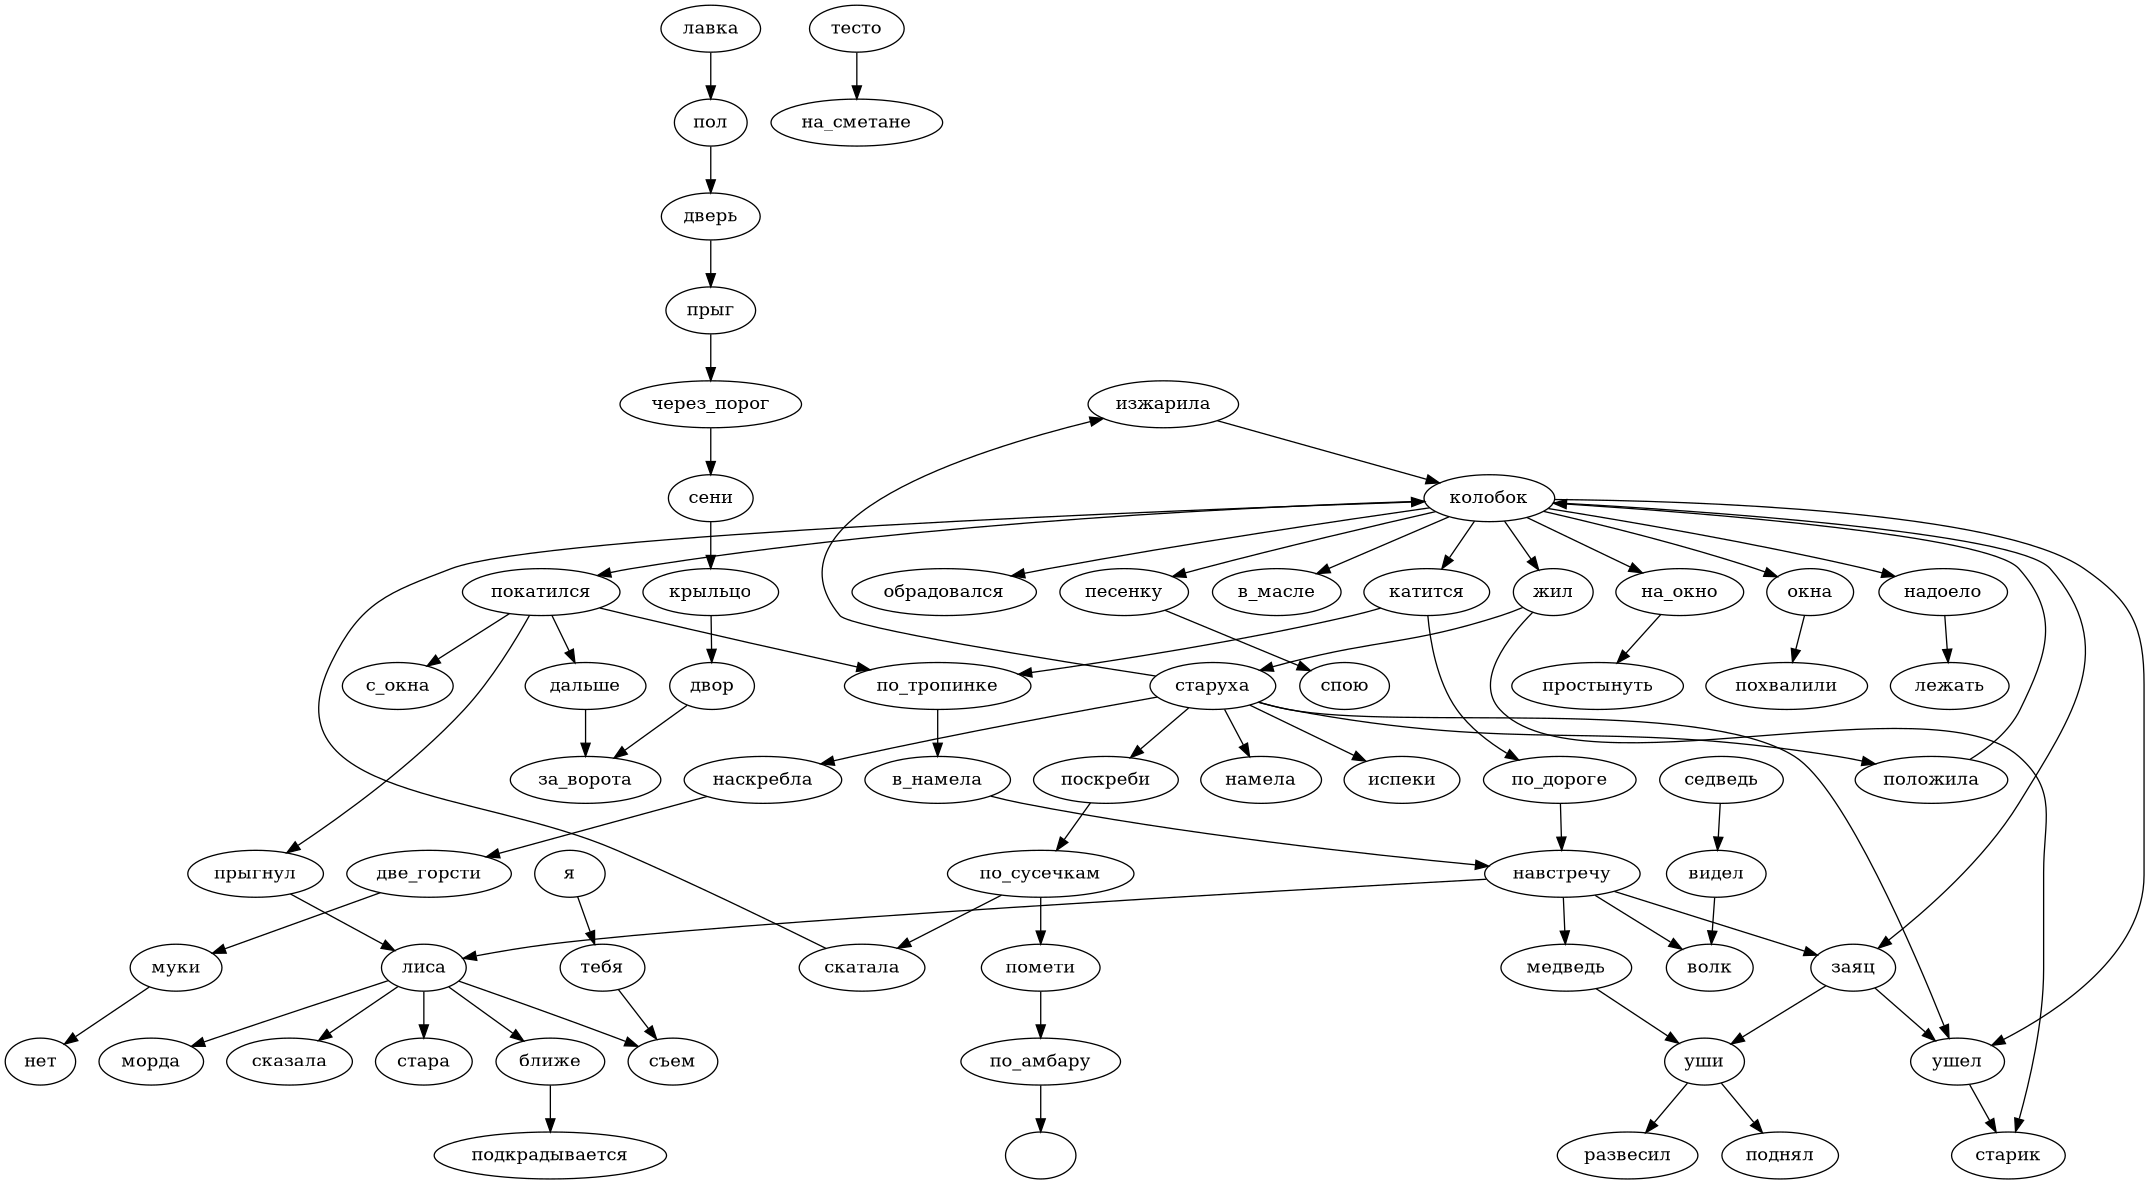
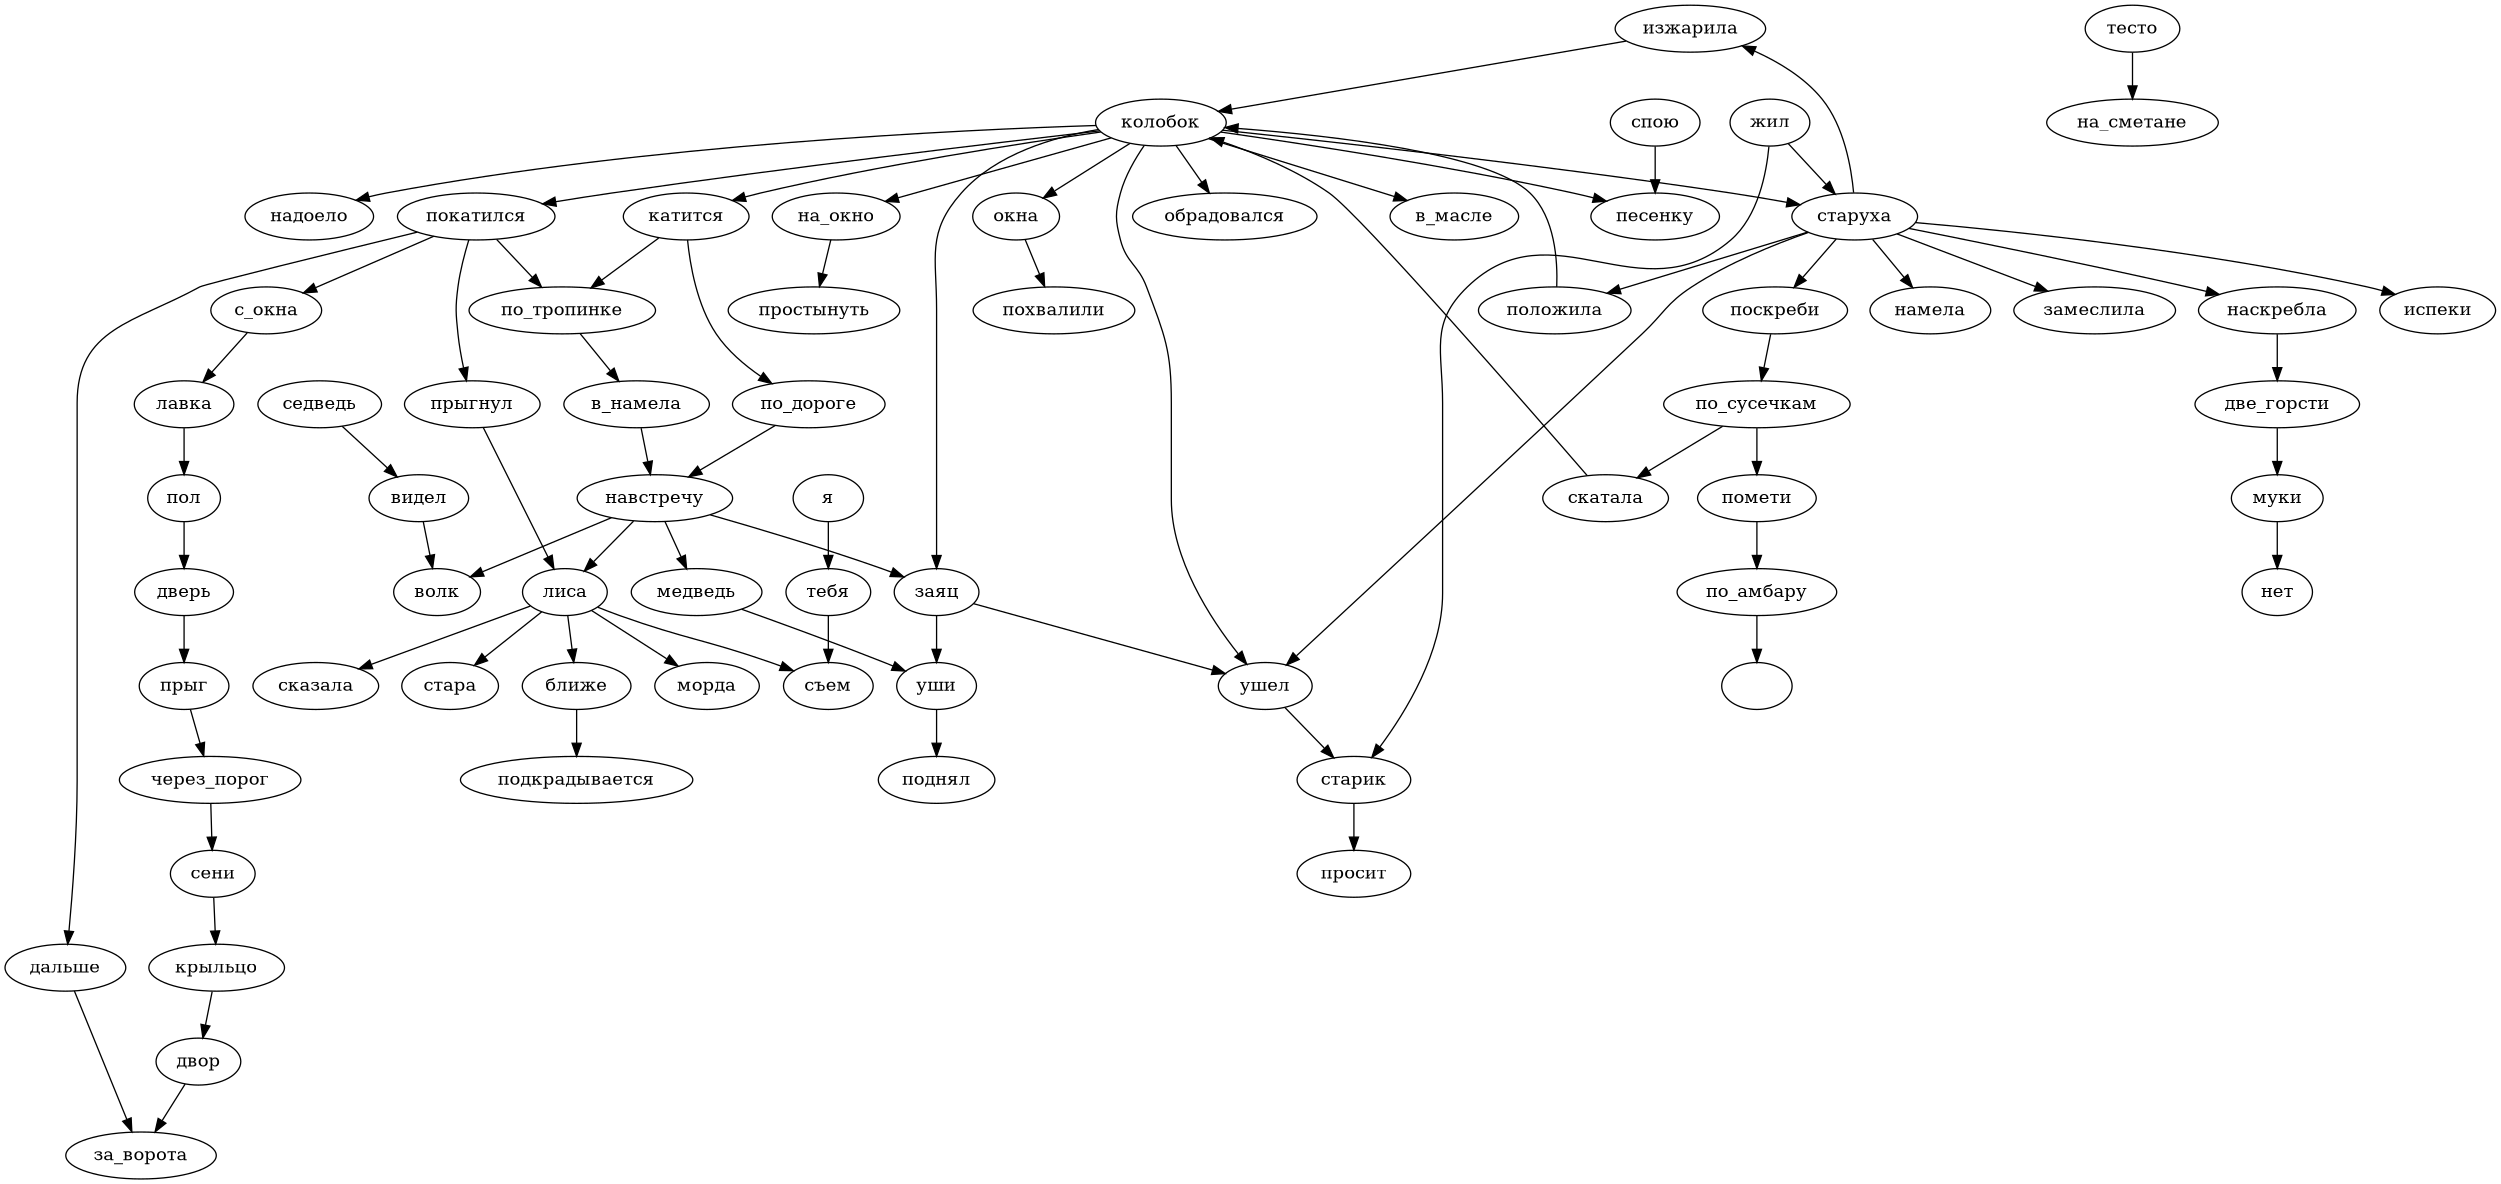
none -> (2095, 310)
none -> (230, 352)
(1518, 540) -> (1505, 163)
(1222, 634) -> (1655, 163)
(1950, 686) -> none
none -> (1354, 874)
(1628, 1155) -> none
